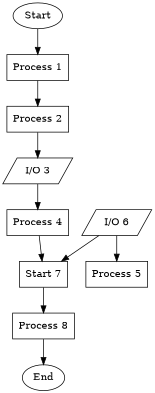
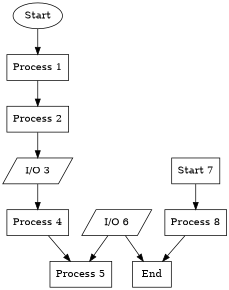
(40, 245) -> (57, 246)
(83, 246) -> (132, 246)
(44, 378) -> (152, 274)
